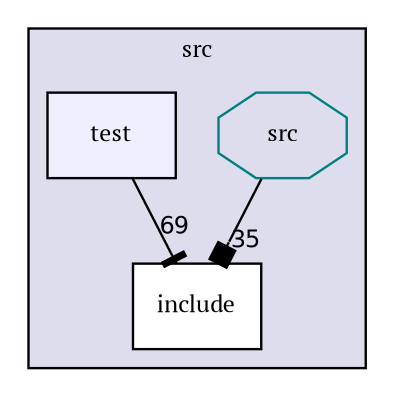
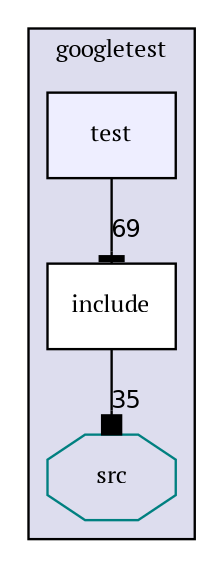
(197, 51) -> (112, 51)
(245, 210) -> (112, 380)
